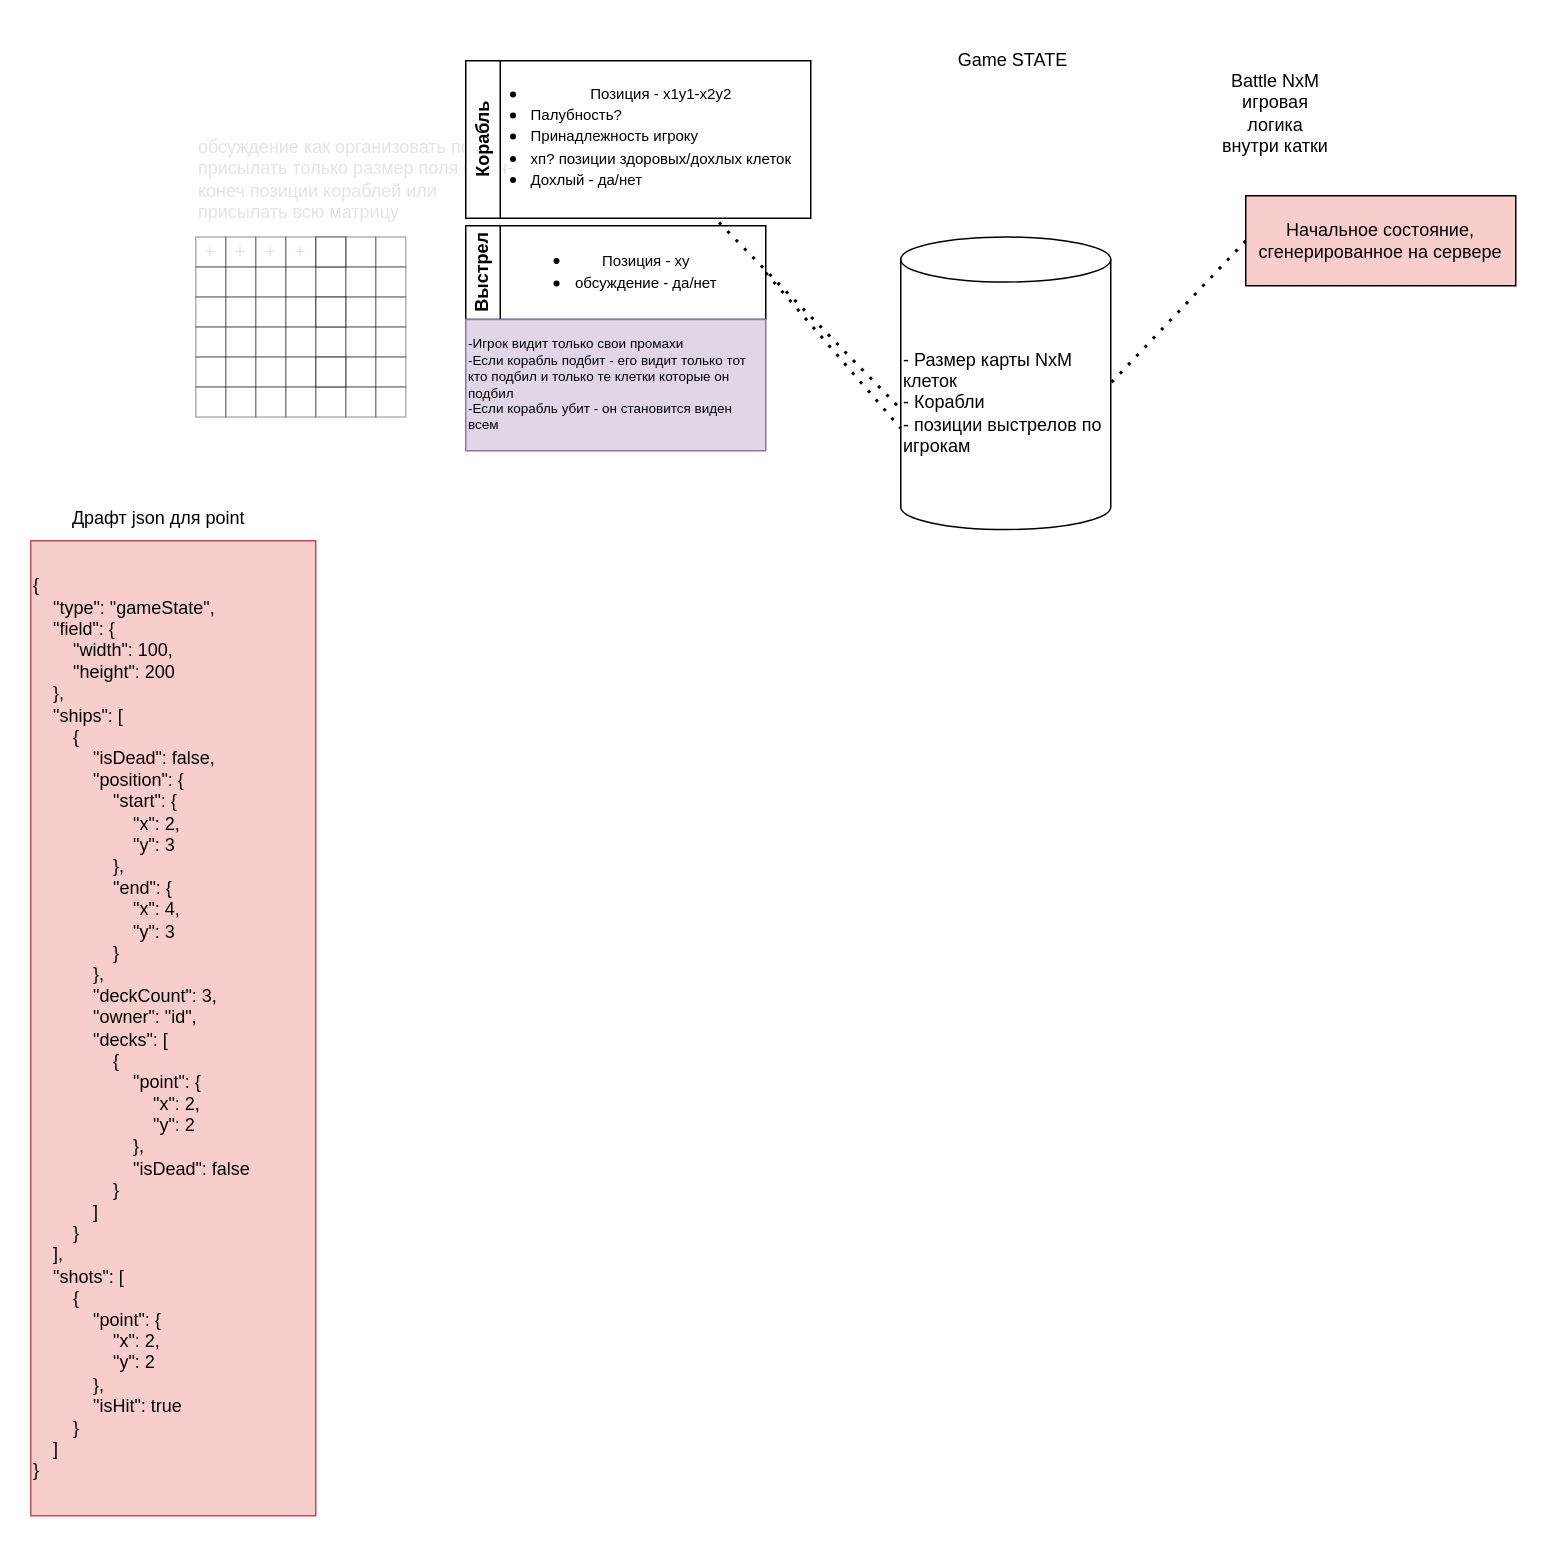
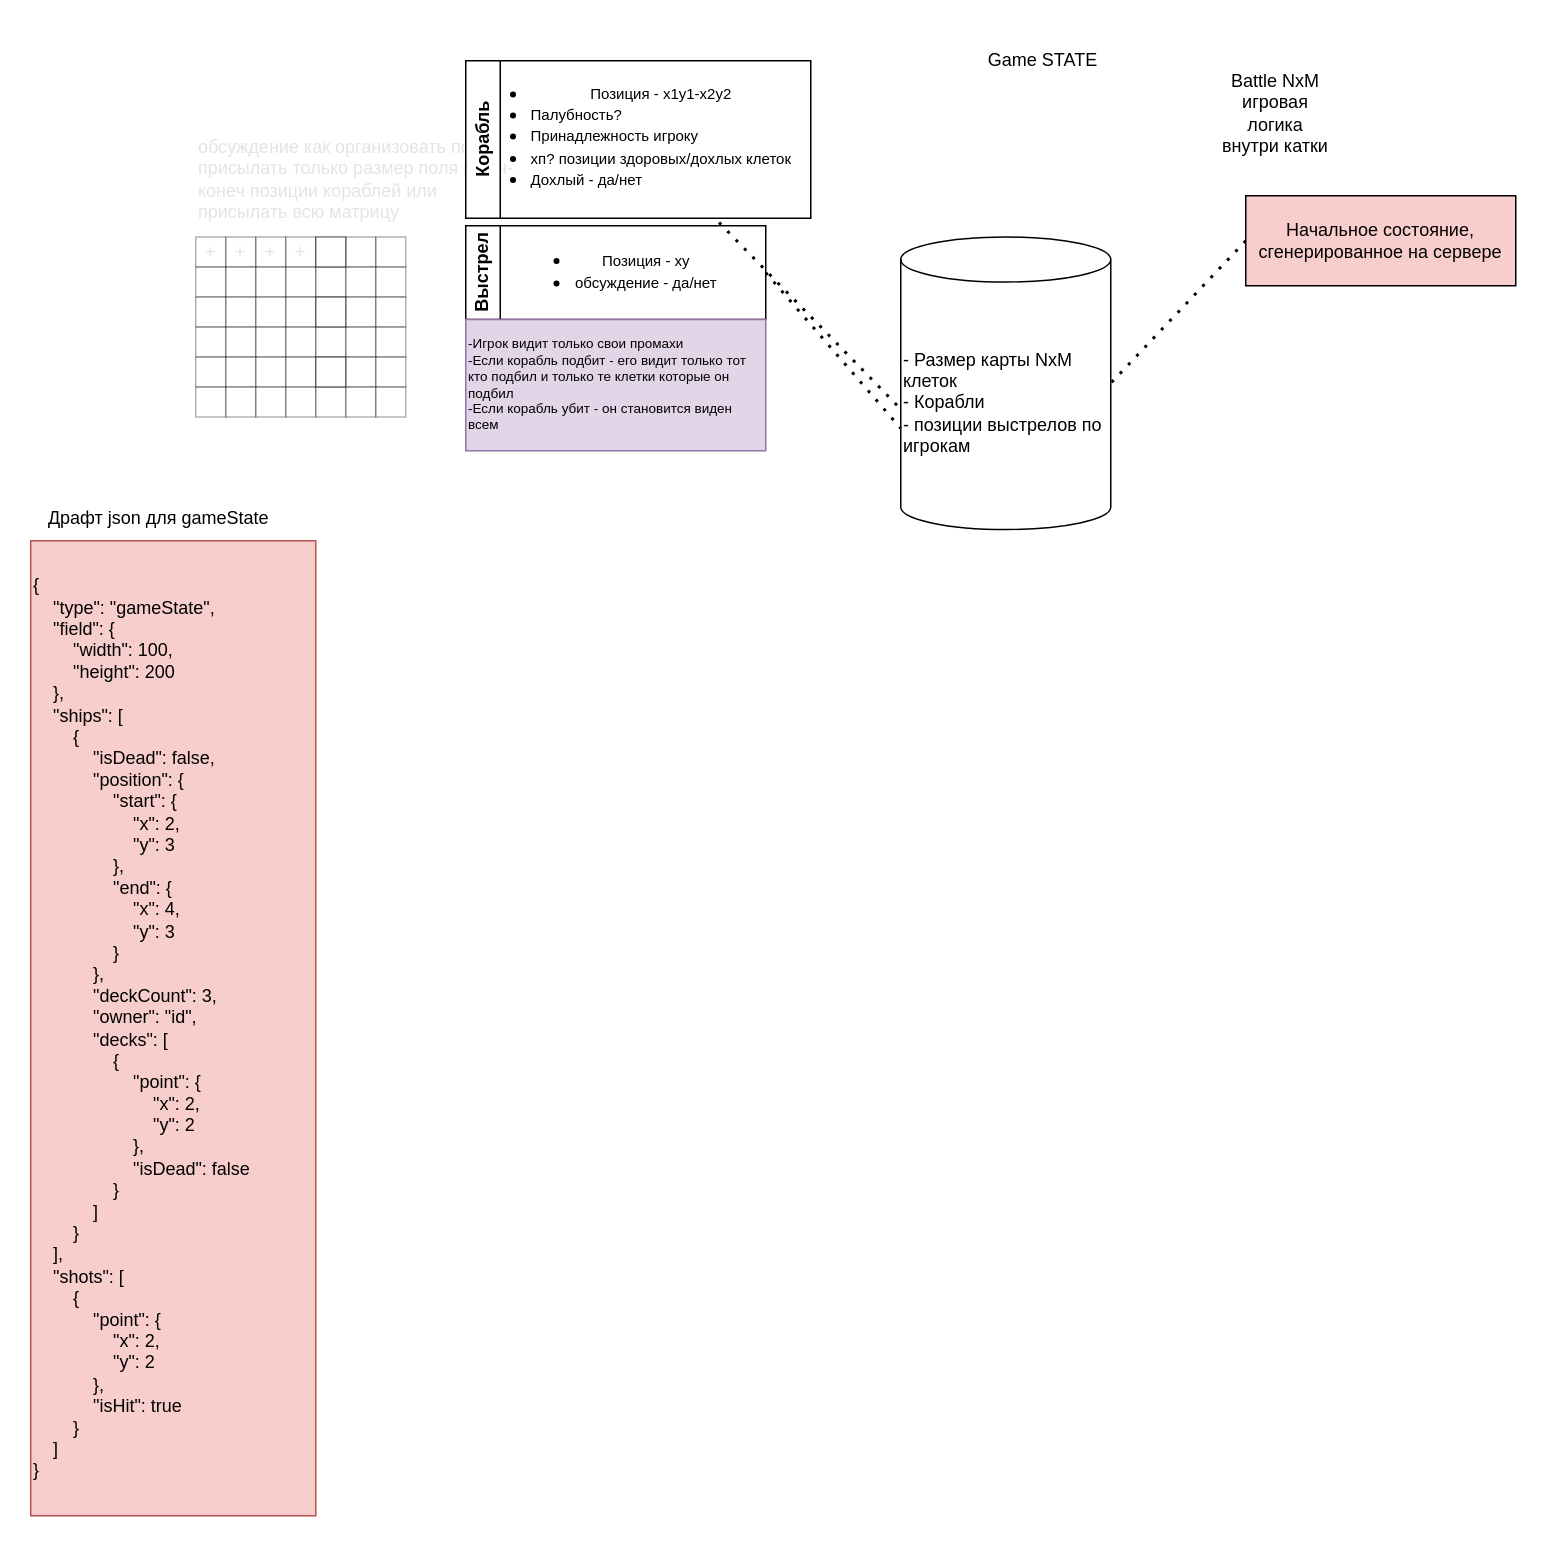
(1013, 61) -> (1043, 61)
(159, 518) -> (159, 518)
